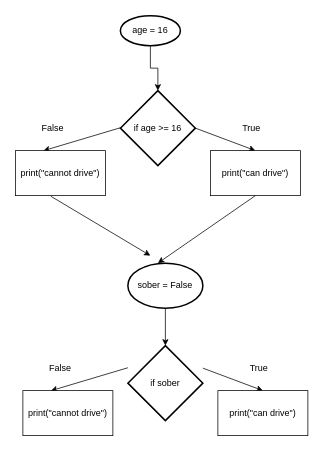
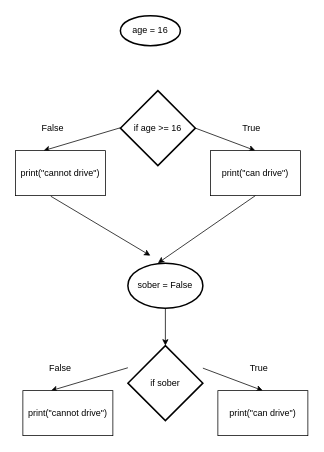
(150, 61) -> none
